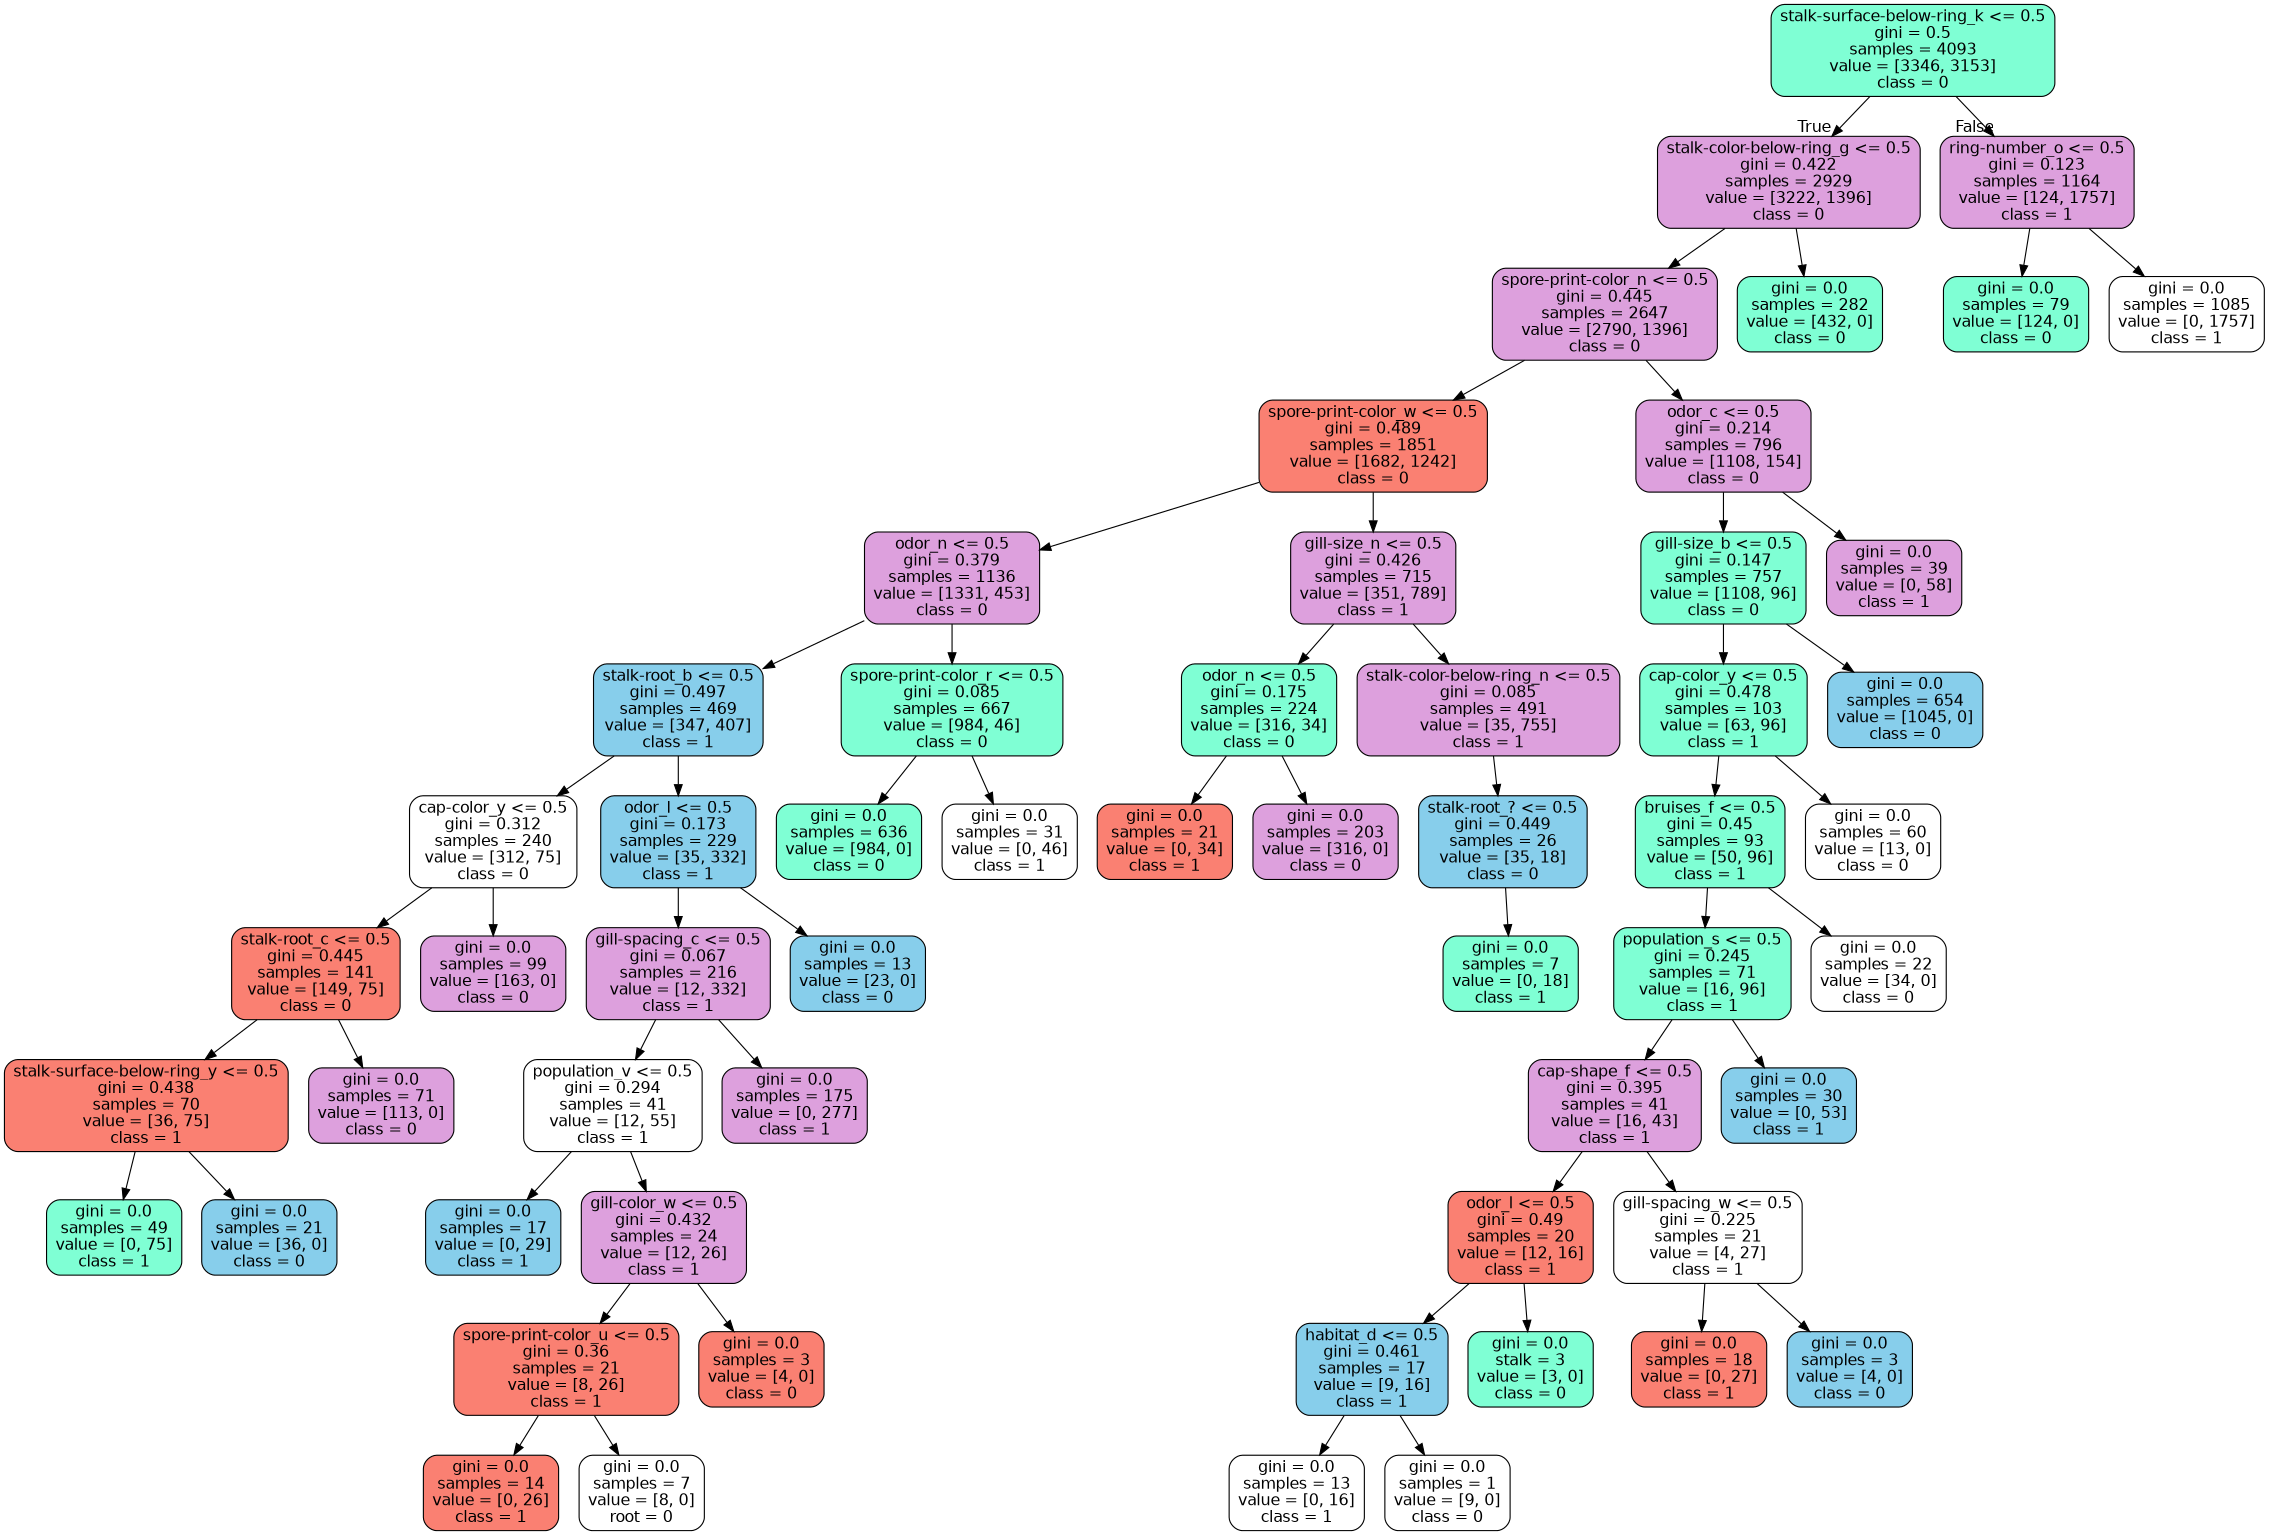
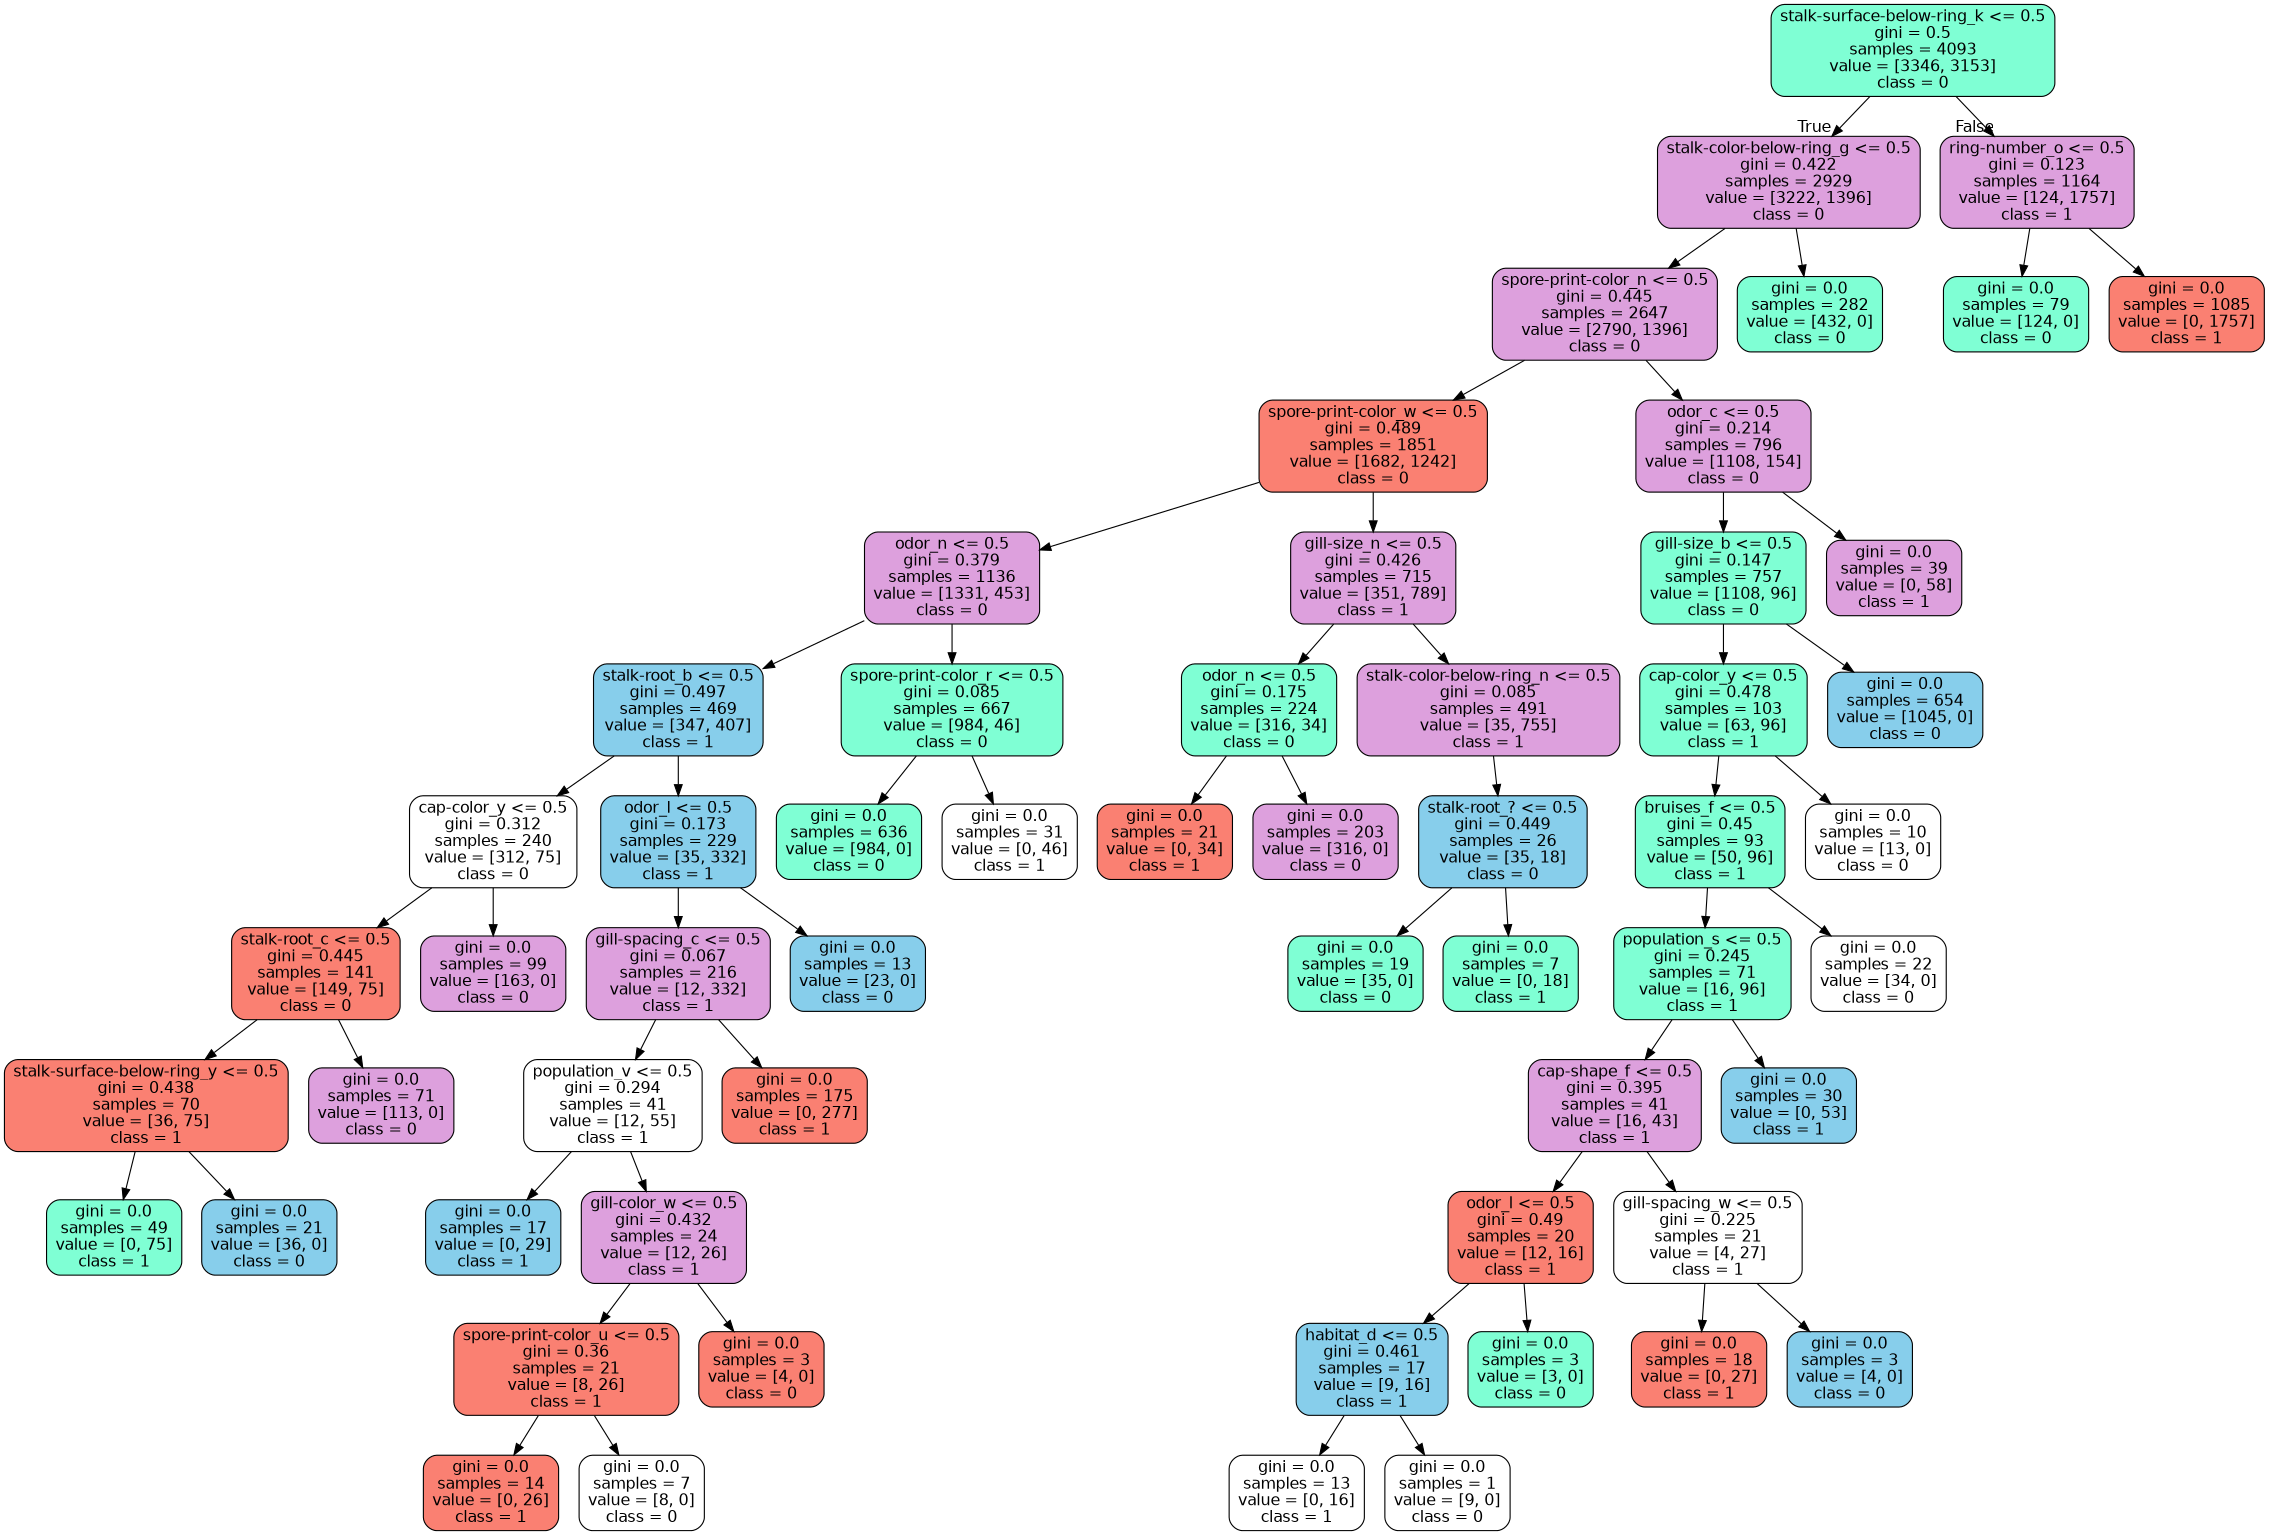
(2187, 314) -> (2187, 314)
(1873, 842) -> (1873, 842)
none -> (1355, 974)
(795, 1106) -> (795, 1106)
(1531, 1369) -> (1531, 1369)
(642, 1493) -> (642, 1493)
